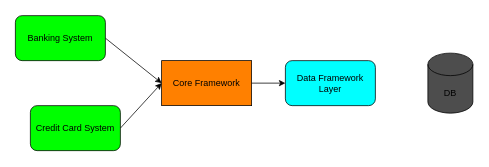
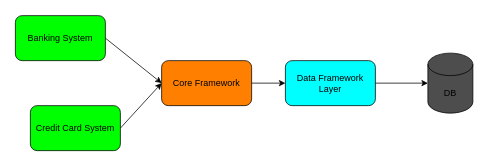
(207, 83) -> (207, 83)
none -> (421, 83)
